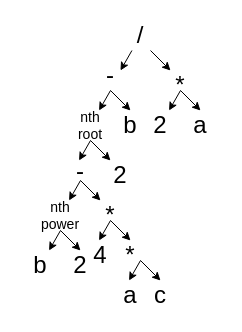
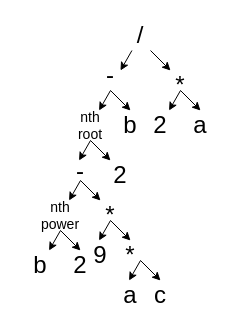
(101, 256) -> (101, 256)
